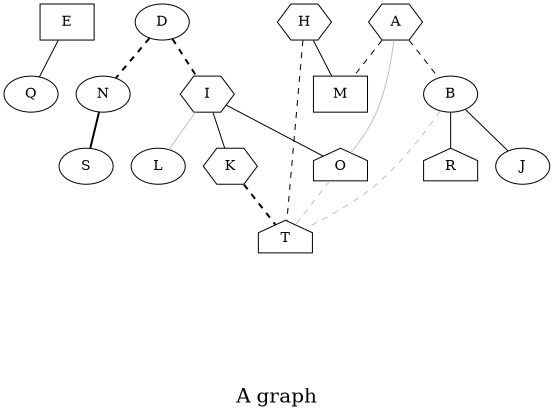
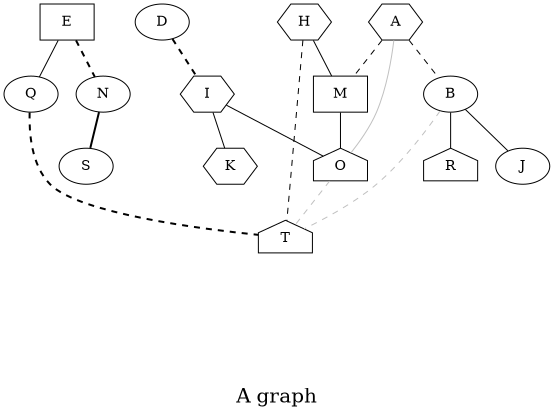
(133, 58) -> (85, 59)
none -> (340, 130)
(158, 166) -> none
(260, 205) -> (114, 212)
